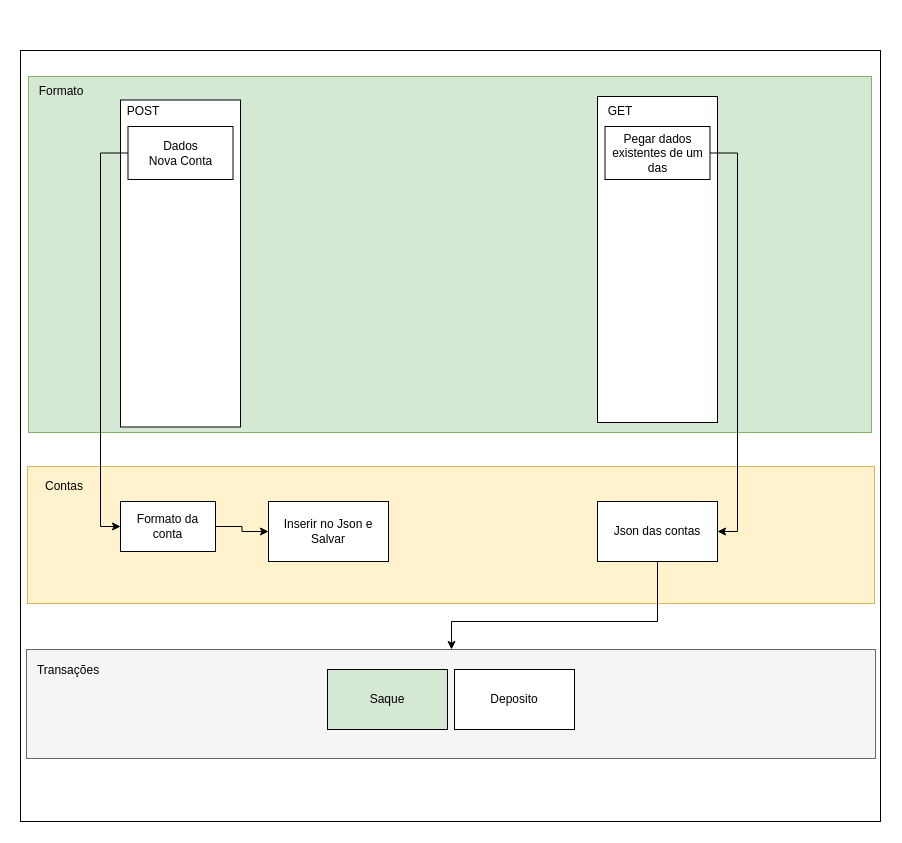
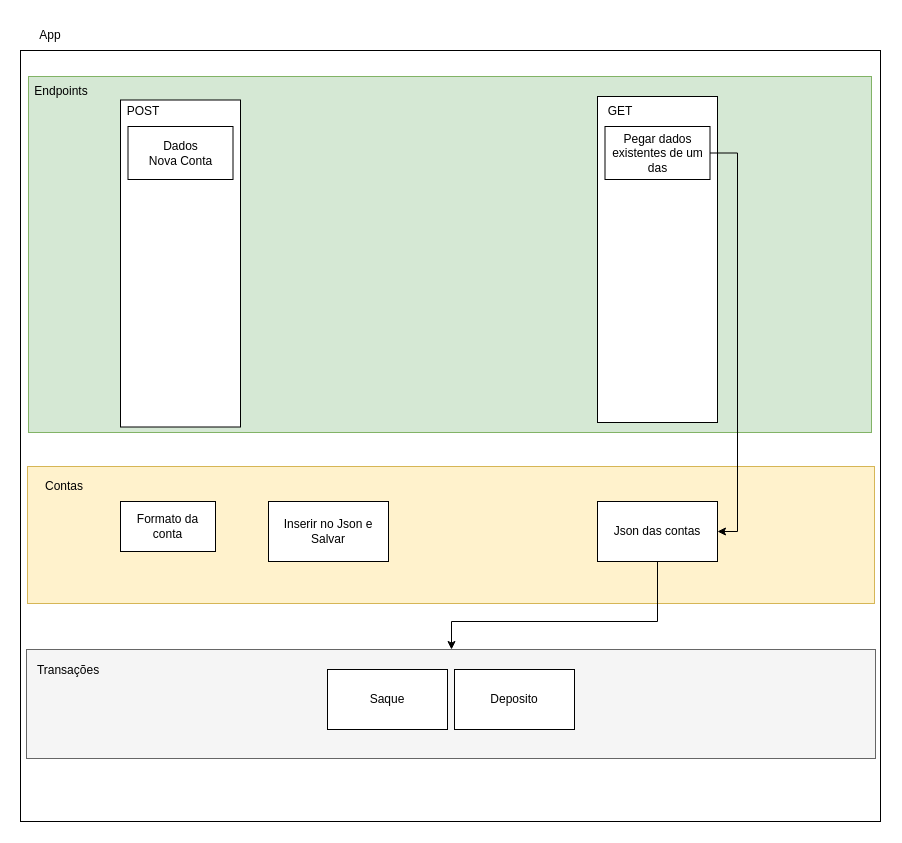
none -> (51, 36)
(62, 92) -> (62, 92)
(101, 345) -> none
(241, 527) -> none
(388, 700) -> (388, 700)
